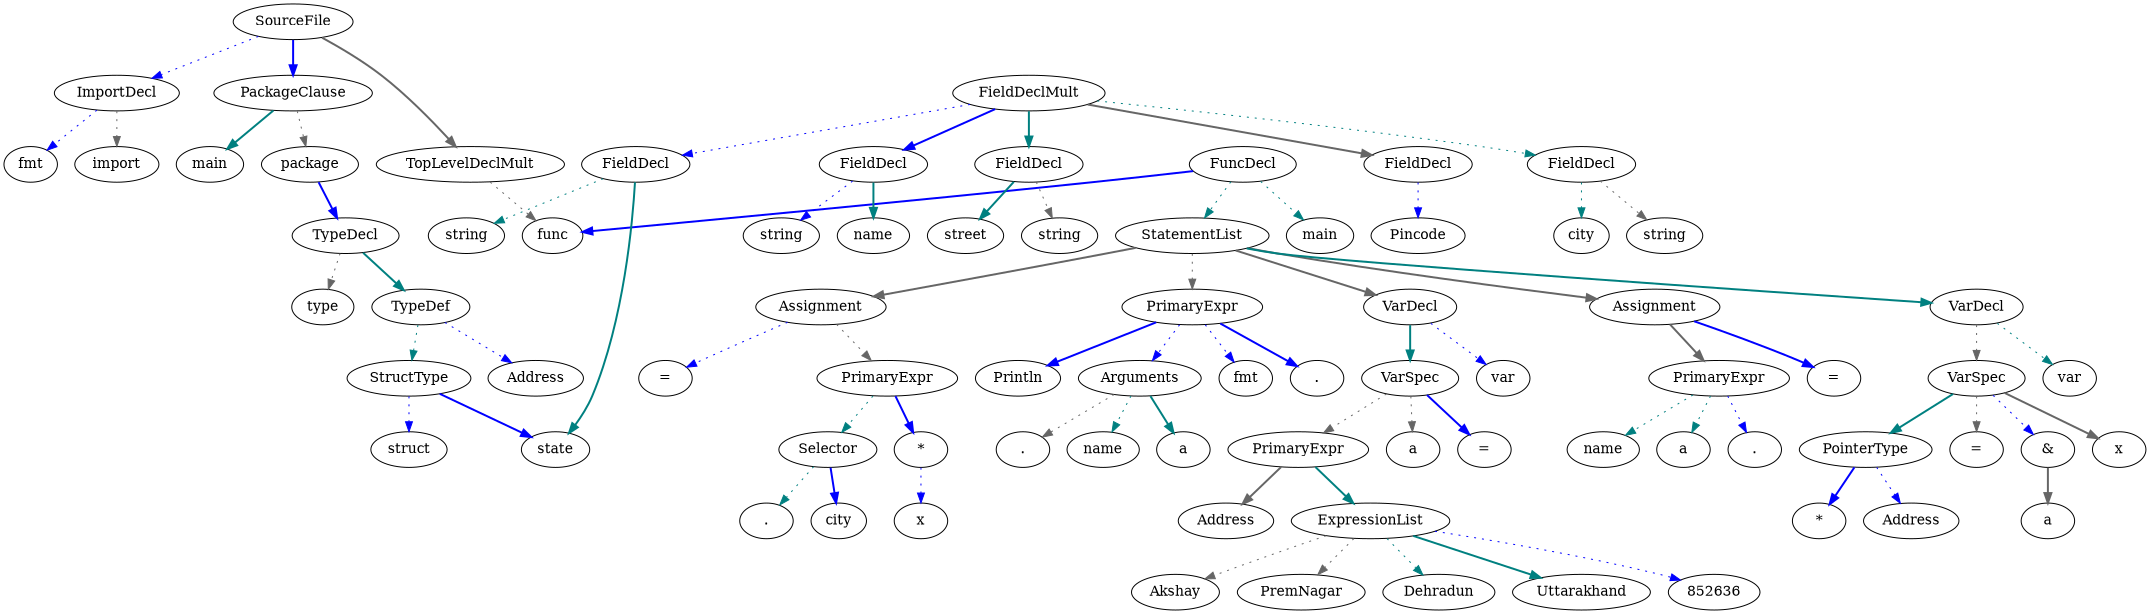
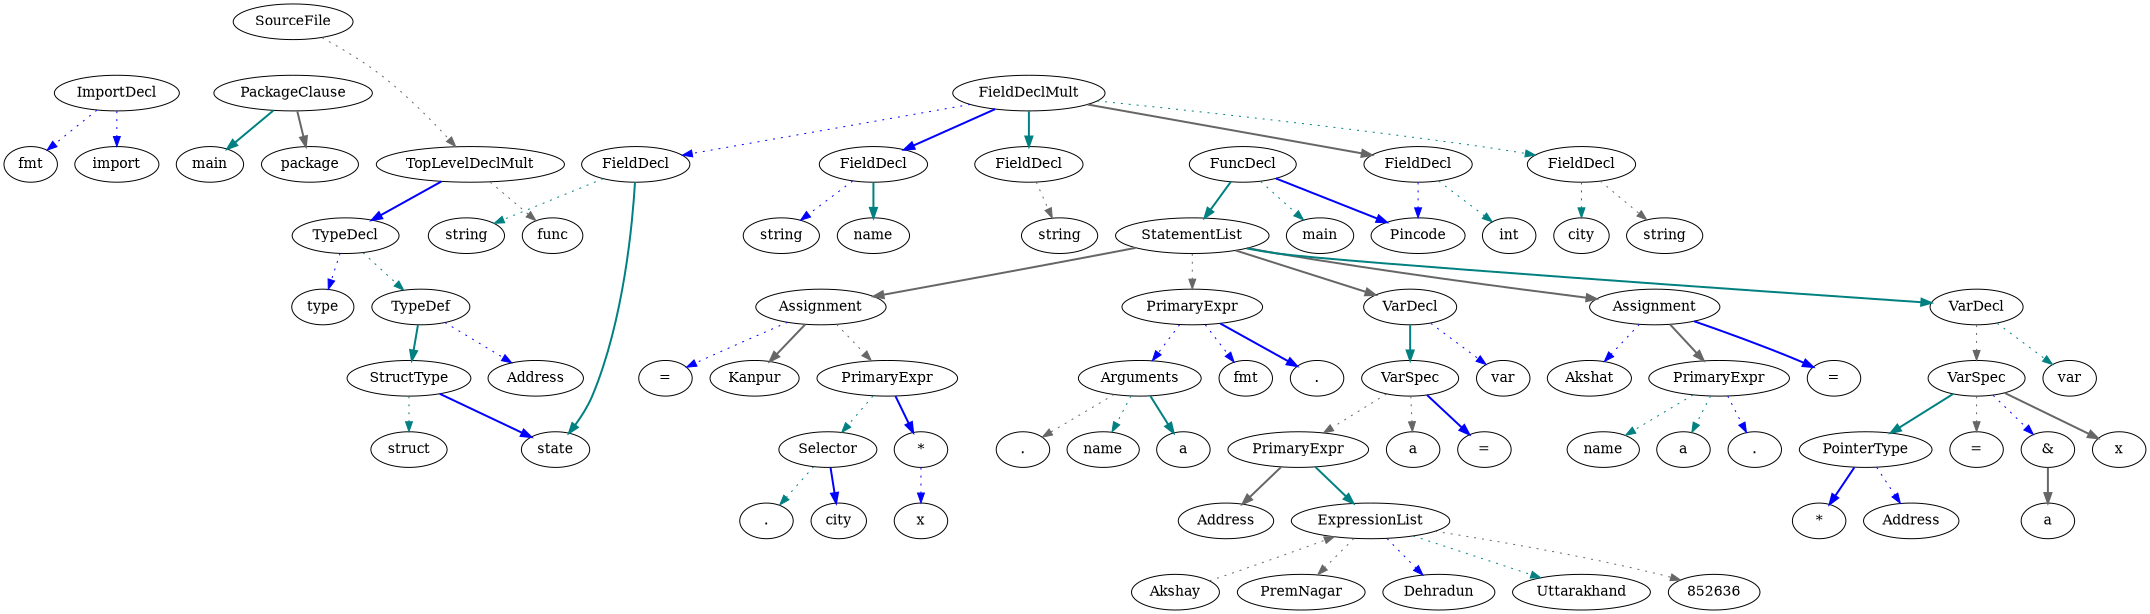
(293, 53) -> none
(210, 56) -> none
(390, 82) -> (390, 82)
(117, 124) -> (117, 124)
(300, 124) -> (300, 124)
(326, 196) -> (411, 198)
(1221, 196) -> (1221, 196)
(893, 202) -> (1326, 198)
(966, 236) -> none
none -> (1509, 236)
(336, 267) -> (336, 267)
(380, 268) -> (380, 268)
(416, 338) -> (416, 338)
none -> (755, 378)
(1018, 378) -> none
none -> (1589, 378)
(409, 409) -> (409, 409)
(1553, 552) -> (1553, 552)
(1401, 553) -> (1401, 553)
(1270, 555) -> (1267, 561)
(1472, 555) -> (1472, 555)
